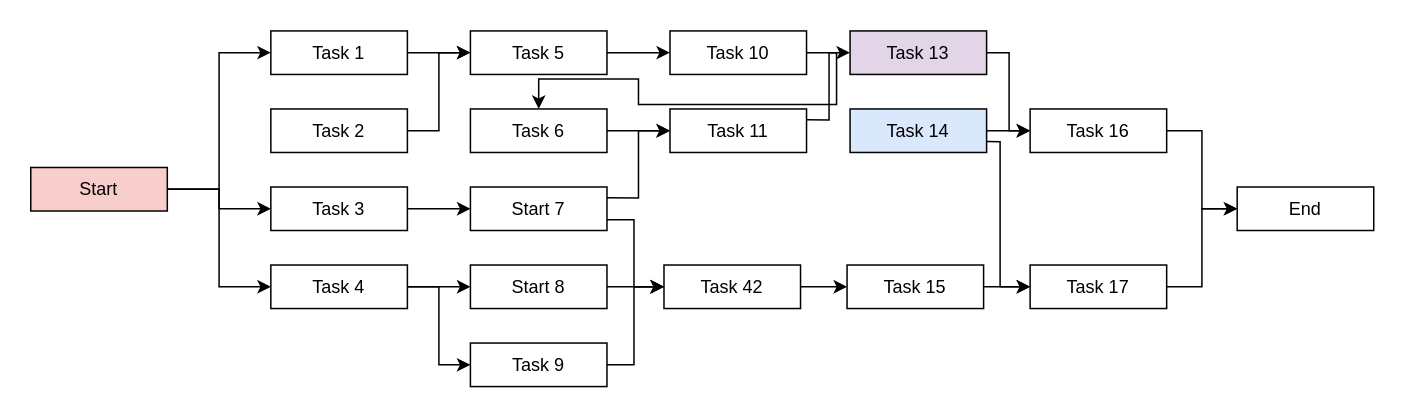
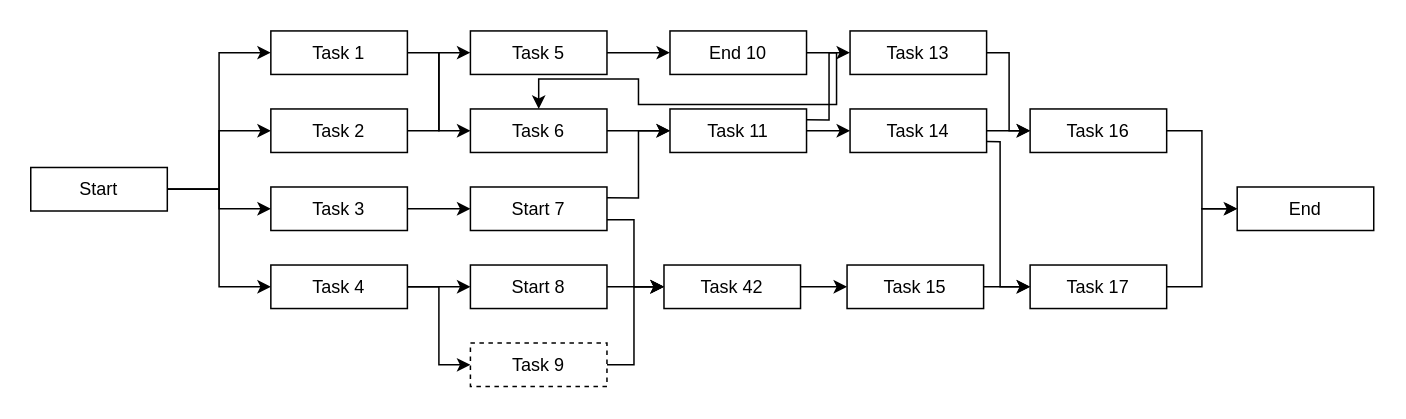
(461, 53) -> (450, 131)
(738, 53) -> (738, 53)
(918, 53) -> (918, 53)
none -> (241, 131)
none -> (823, 131)
(918, 131) -> (918, 131)
(99, 189) -> (99, 189)
(539, 365) -> (539, 365)
